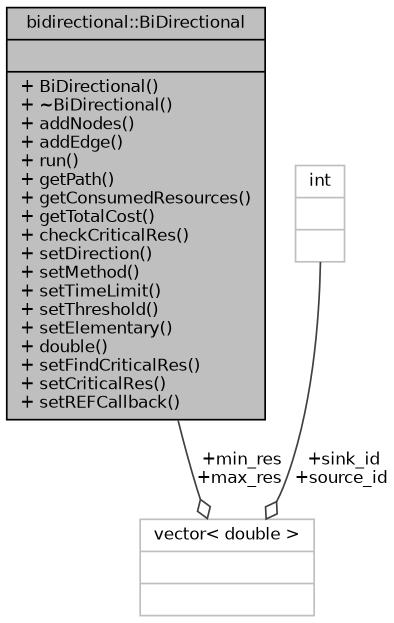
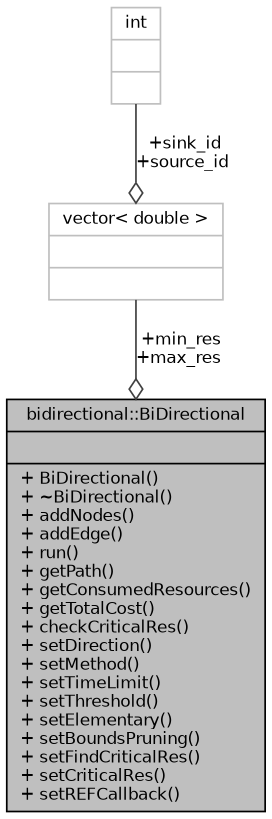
(64, 347) -> (111, 739)
(189, 460) -> (136, 339)
